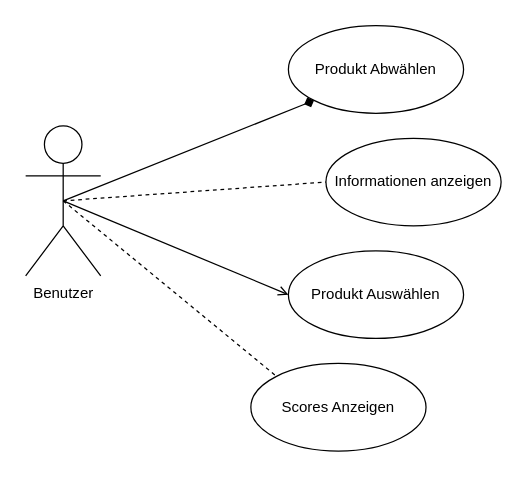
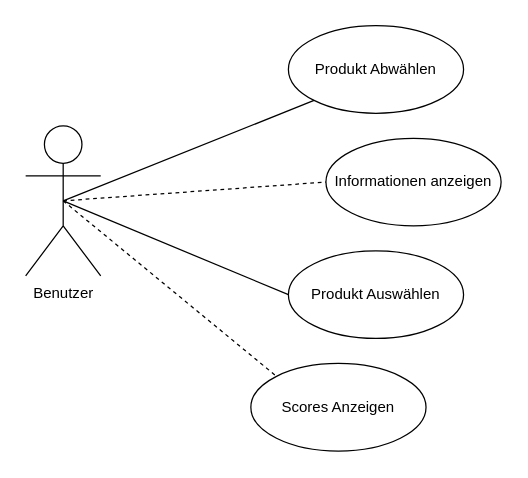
(304, 104) -> (308, 103)
(283, 292) -> (283, 292)
